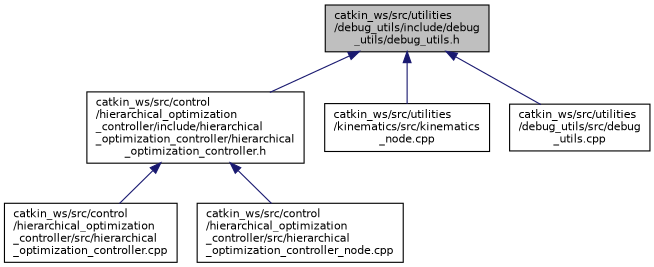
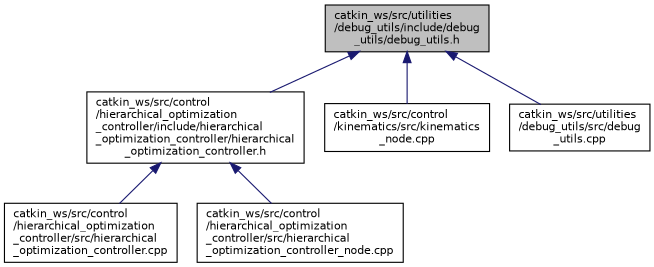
(407, 128) -> (407, 128)
